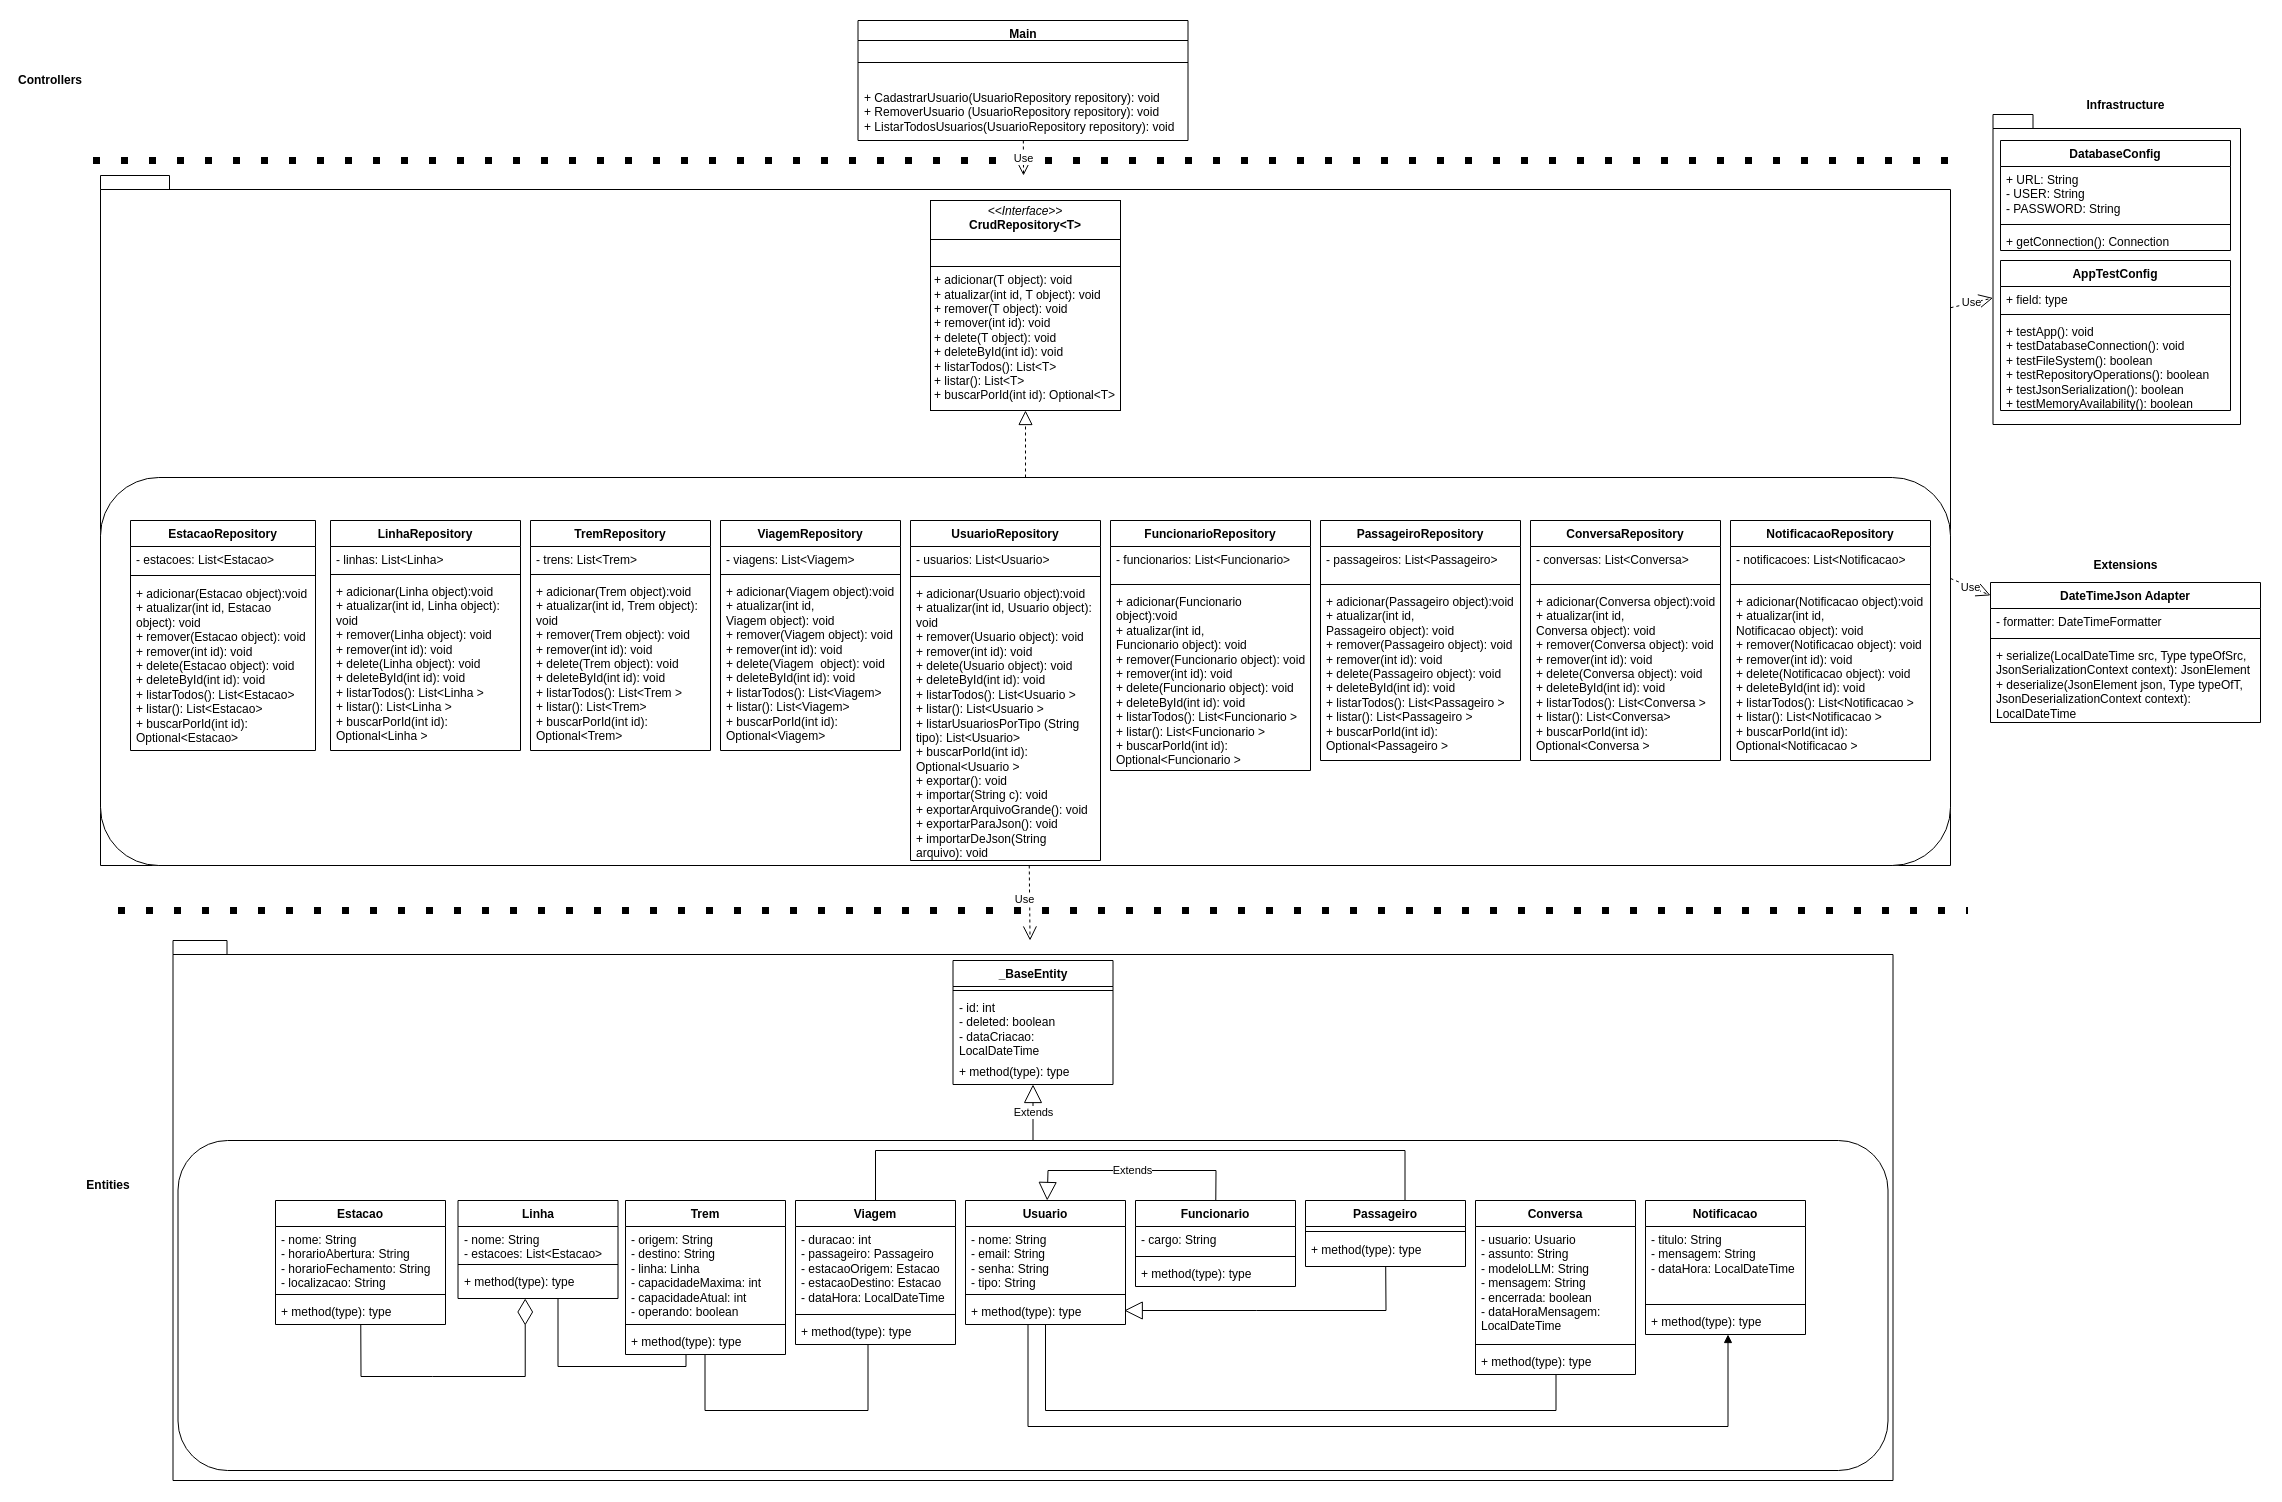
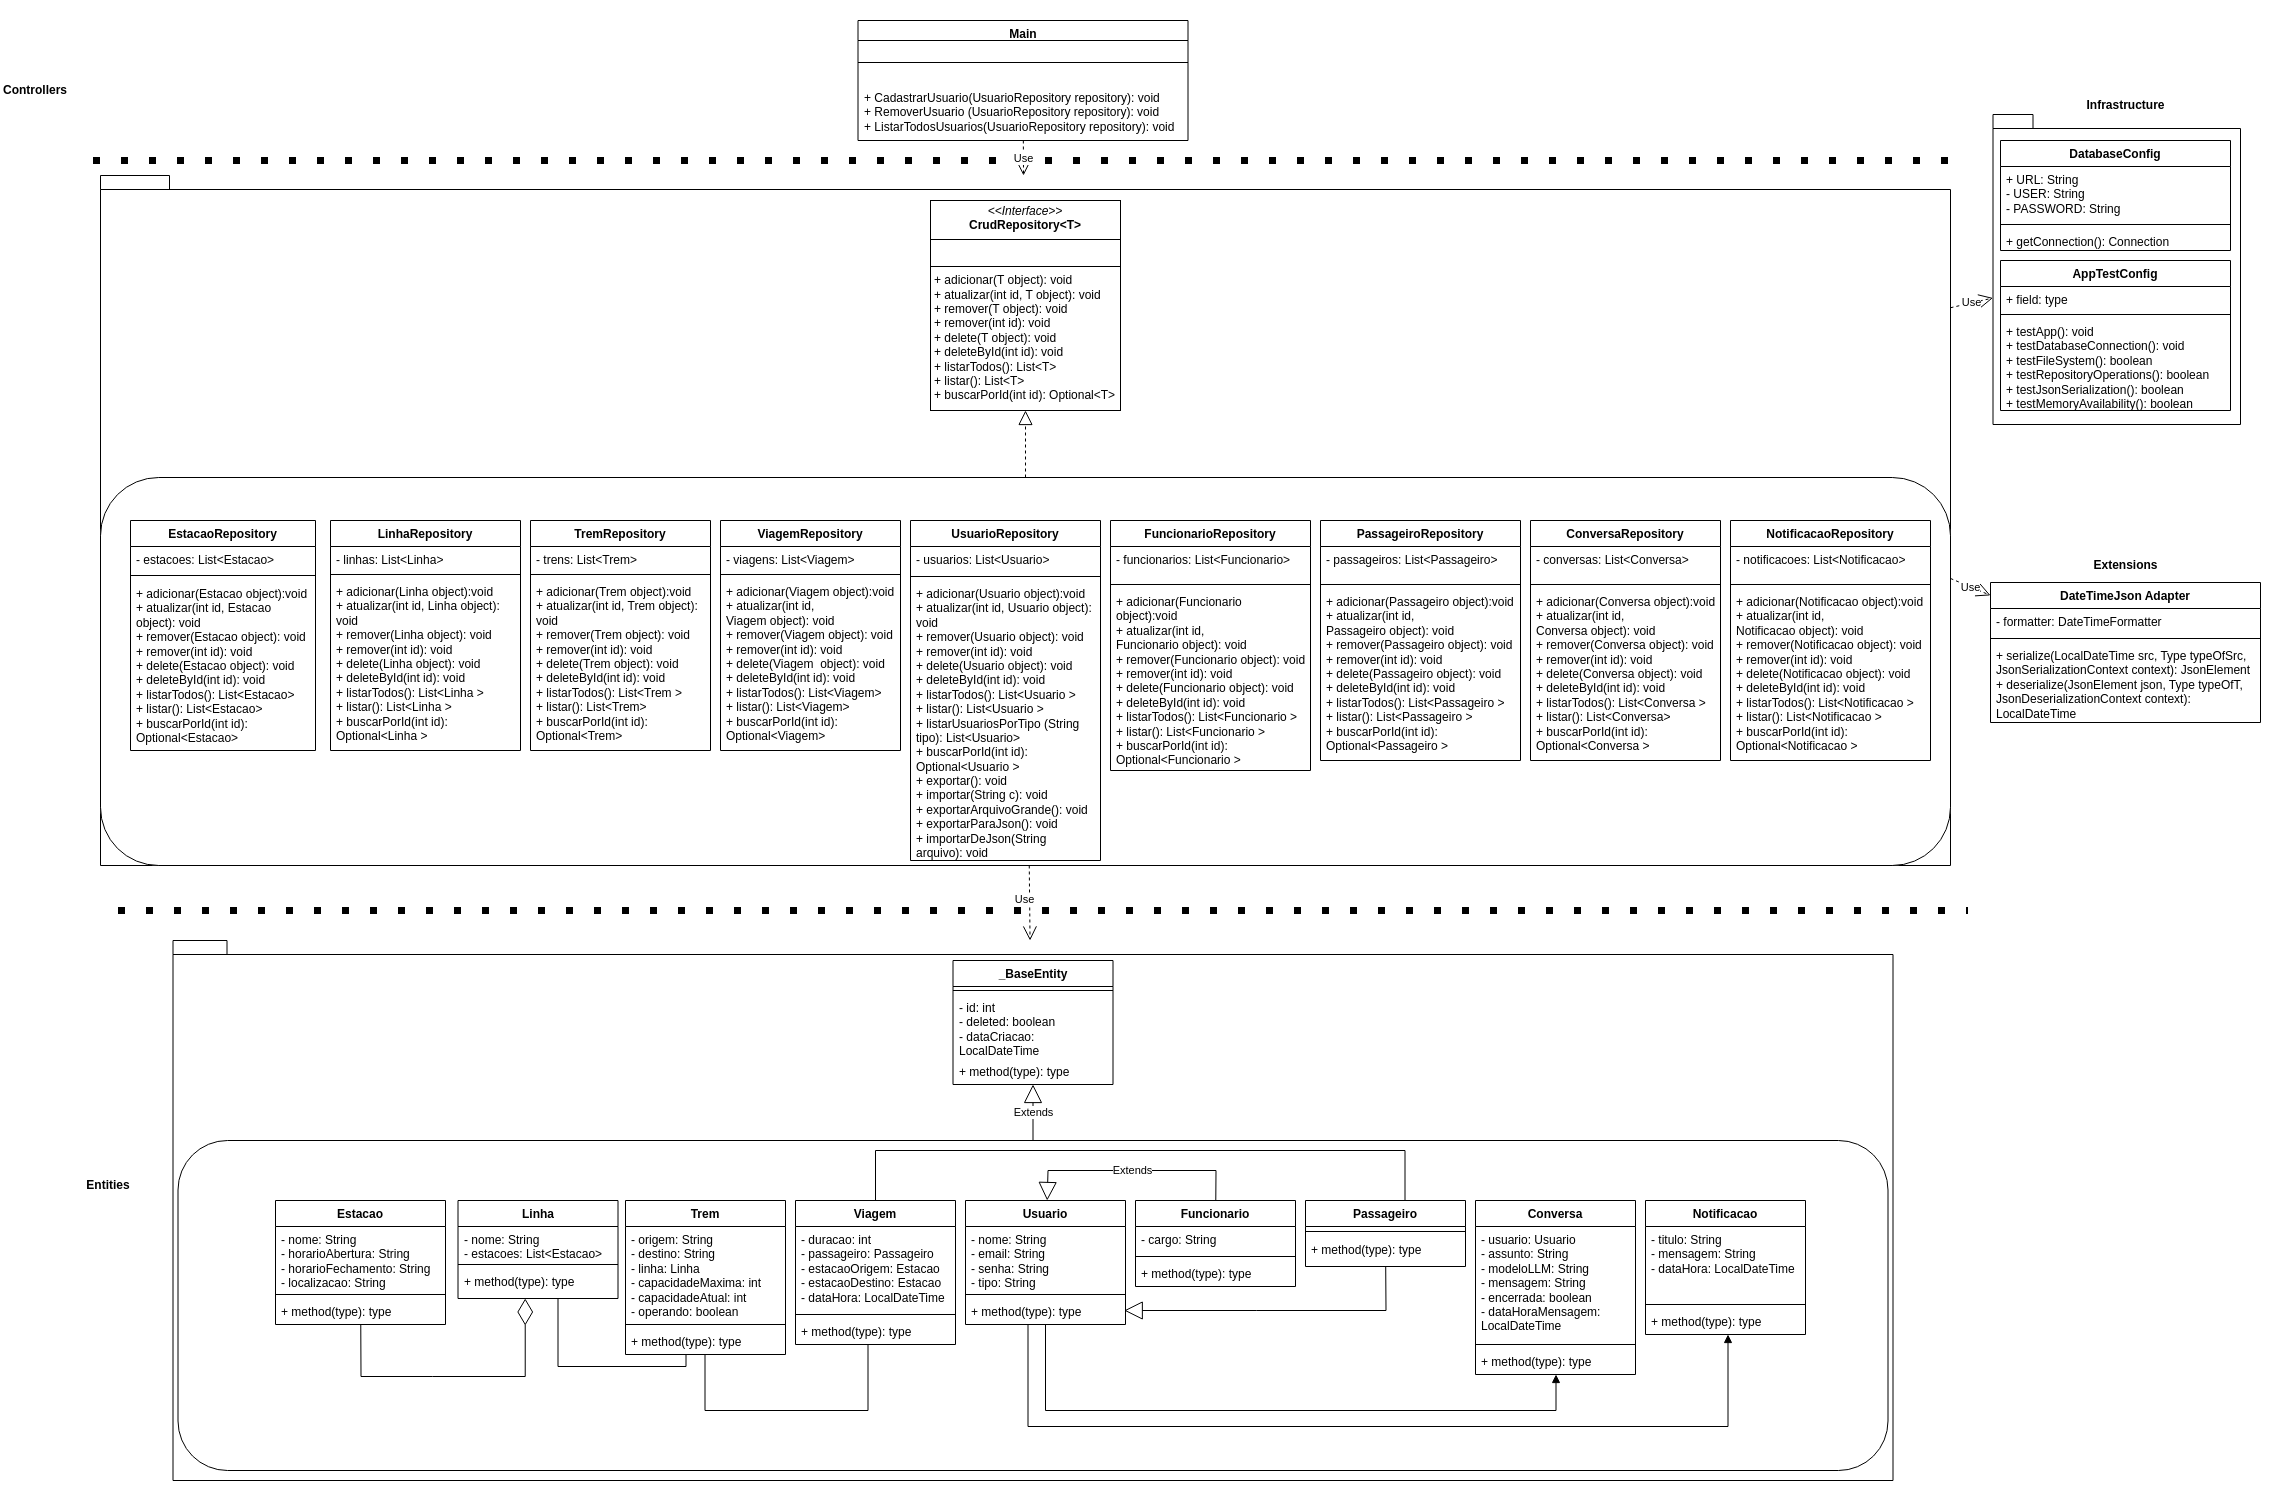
(51, 81) -> (36, 91)
(1556, 1381) -> (1556, 1384)
